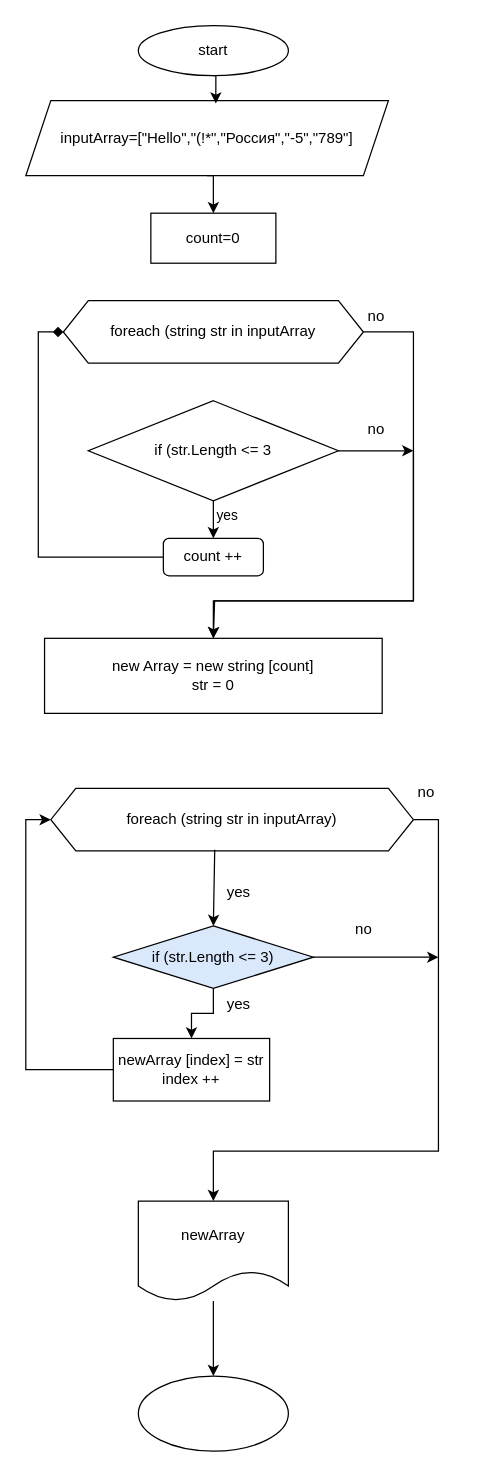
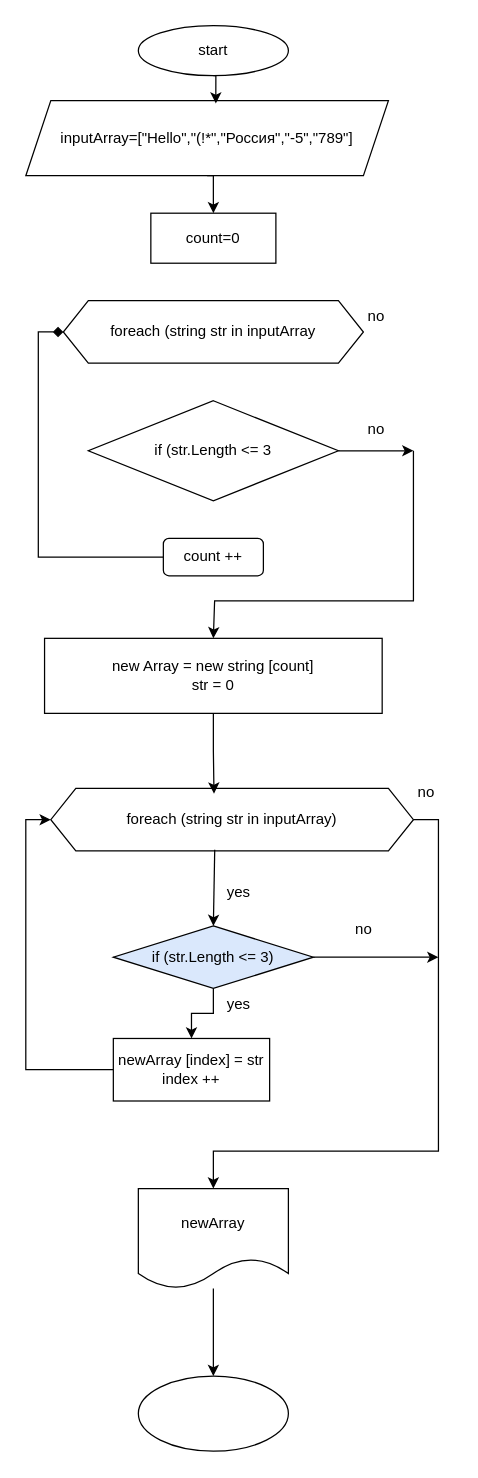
(413, 365) -> none
(213, 515) -> none
none -> (213, 749)
(213, 1251) -> (213, 1238)
